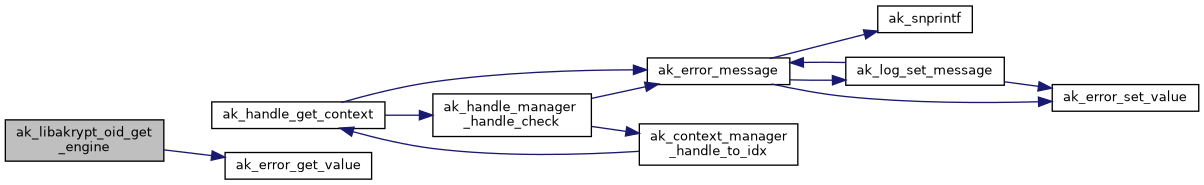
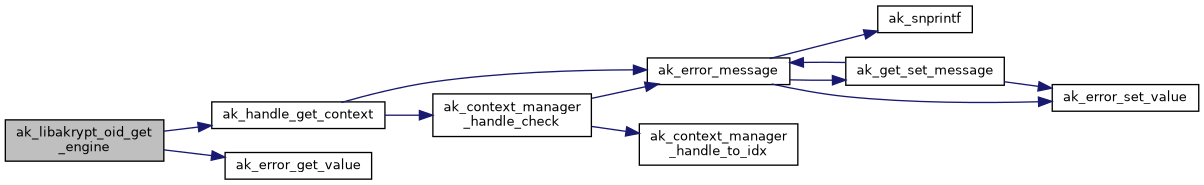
(925, 71) -> (925, 71)
(512, 115) -> (512, 115)
(495, 153) -> (181, 129)
